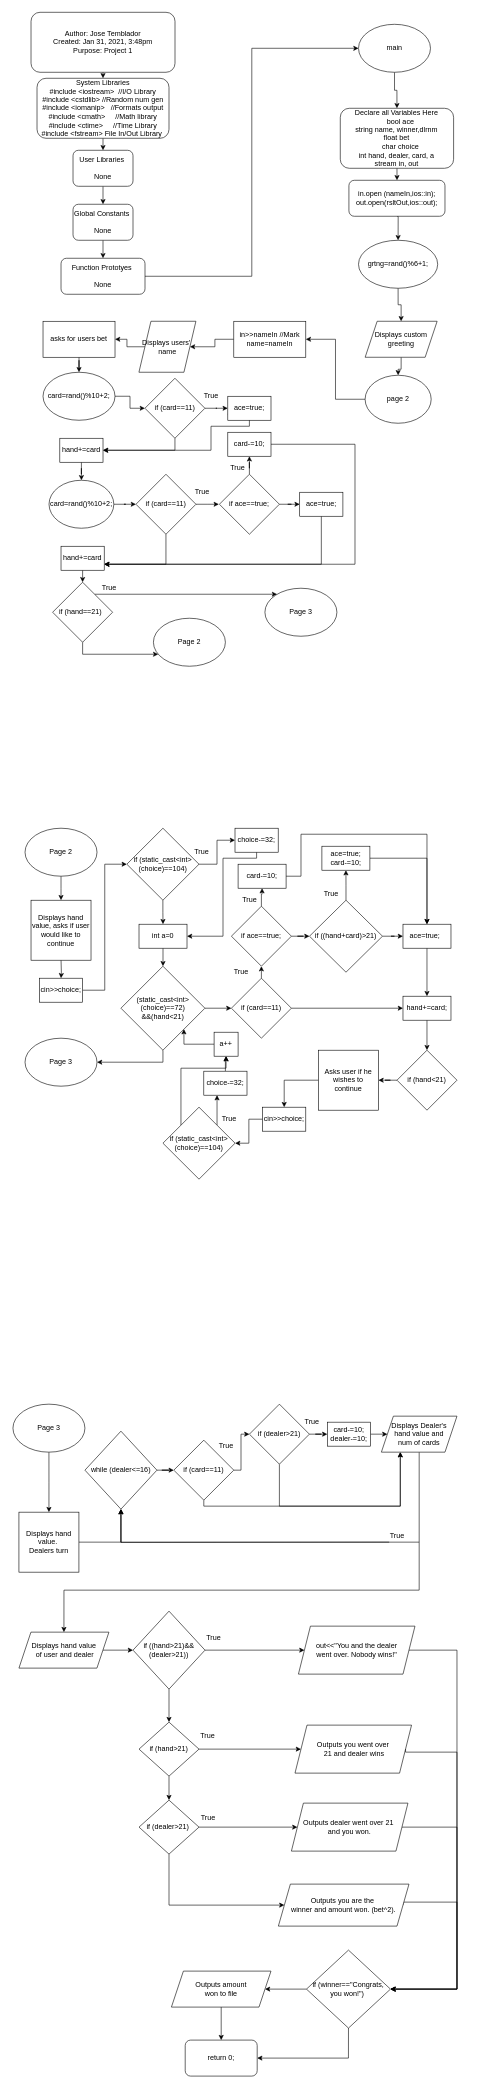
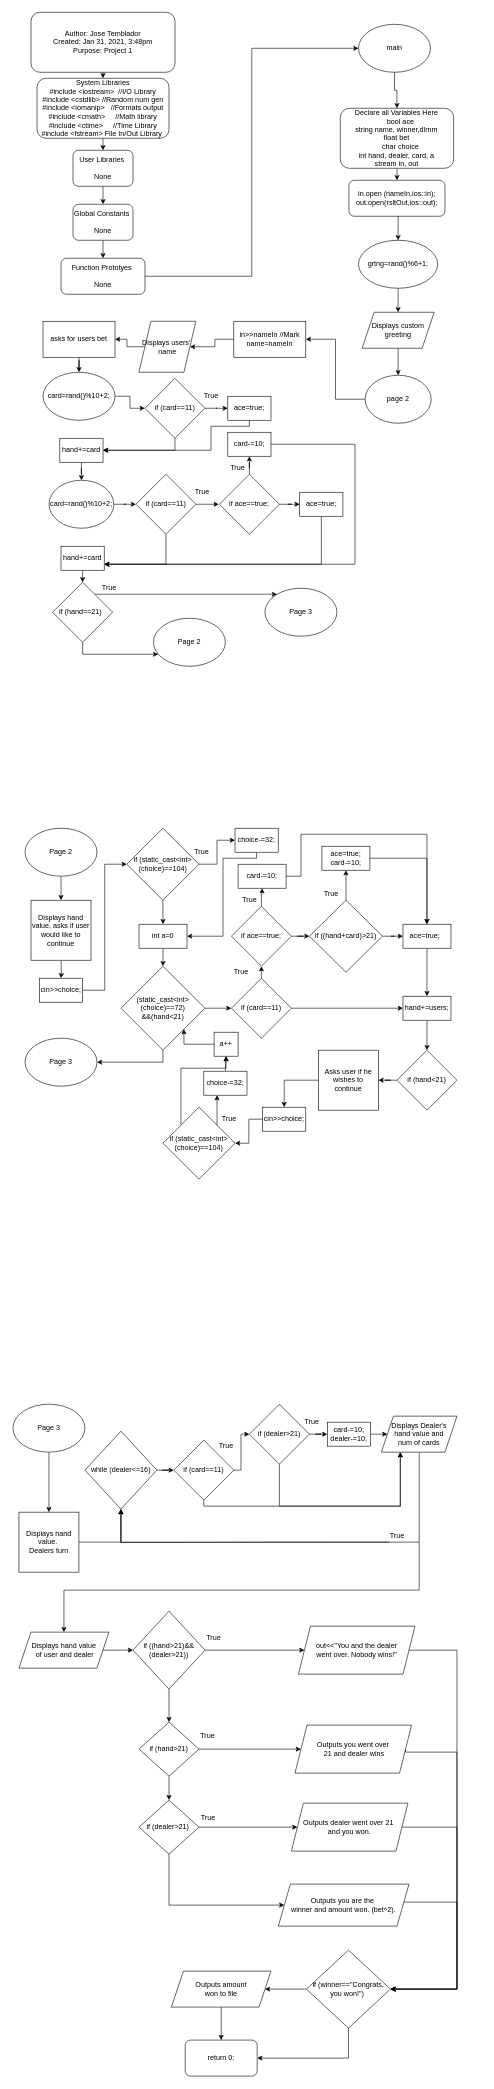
(401, 339) -> (398, 330)
(427, 1008) -> (427, 1008)
